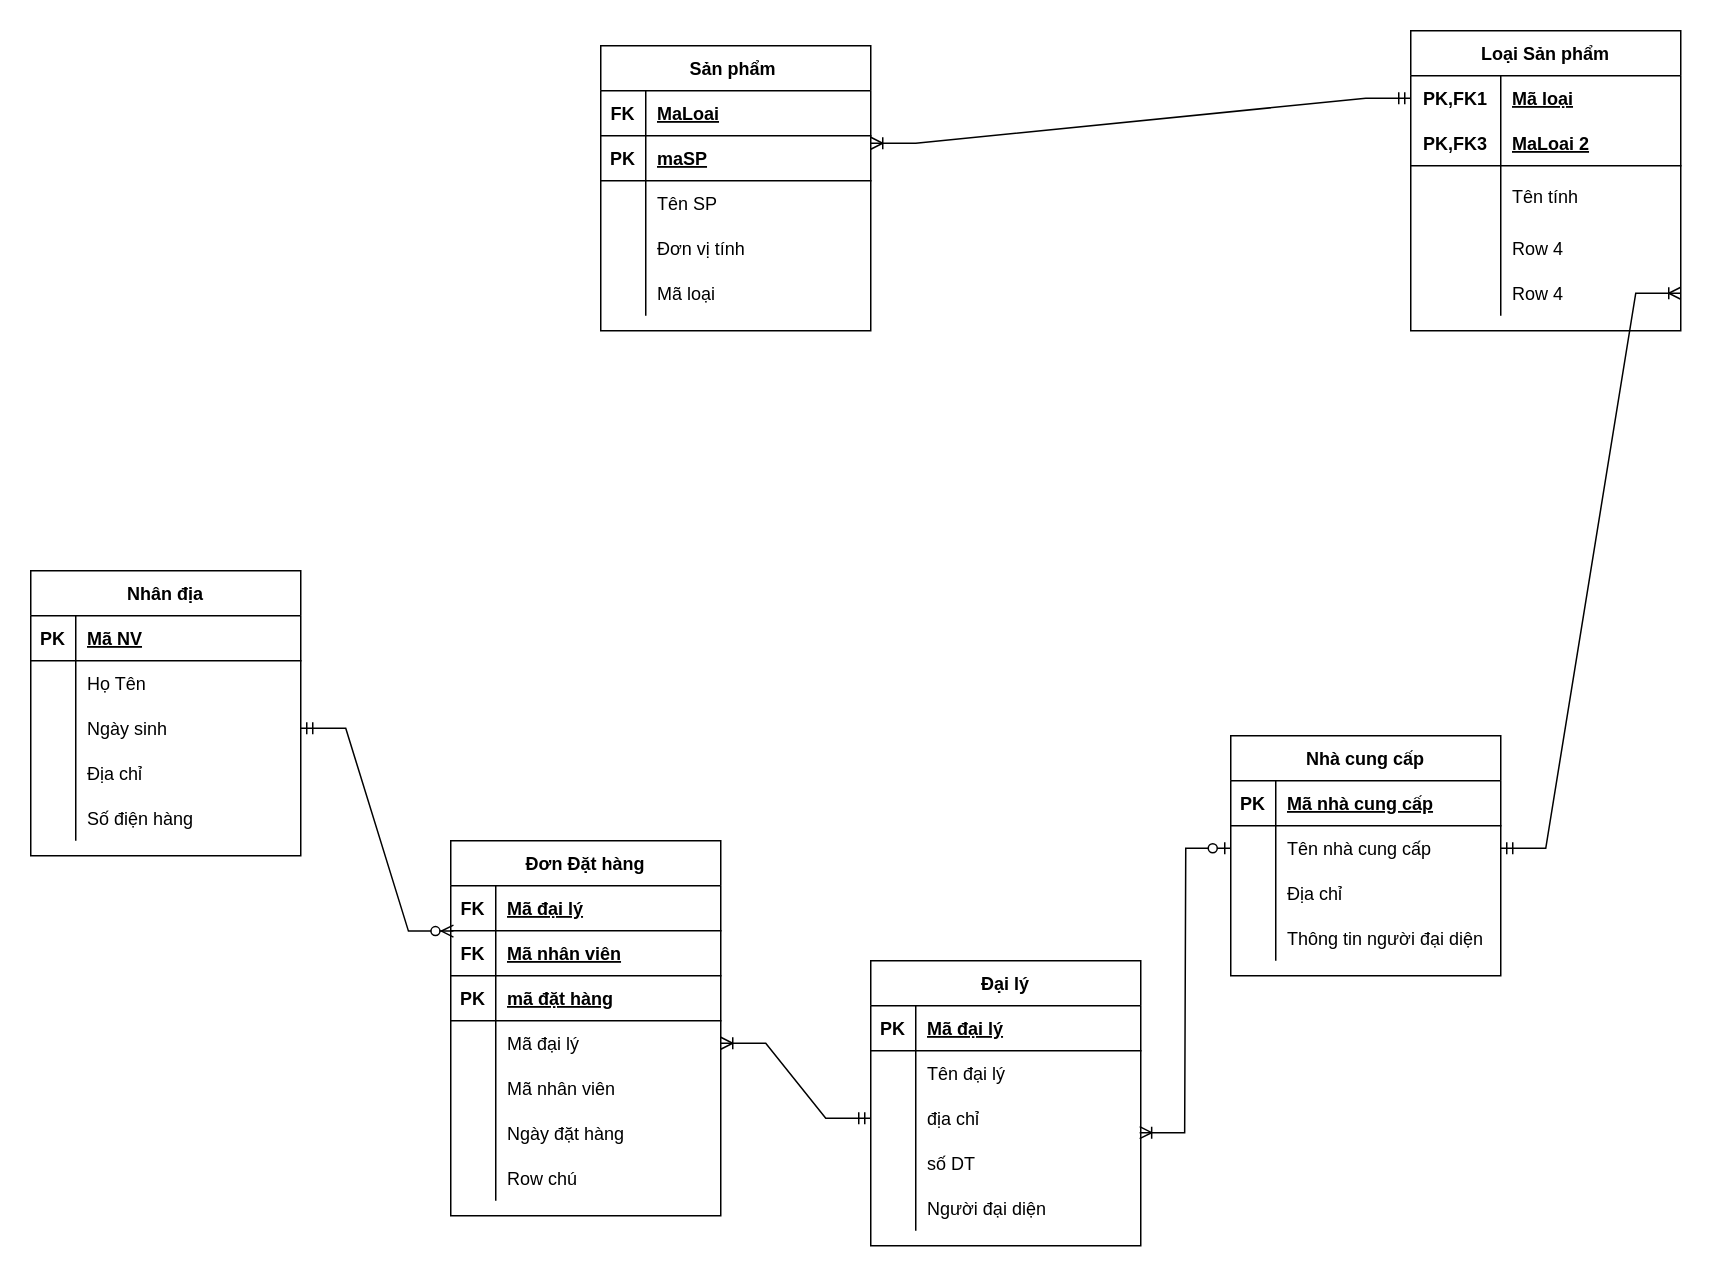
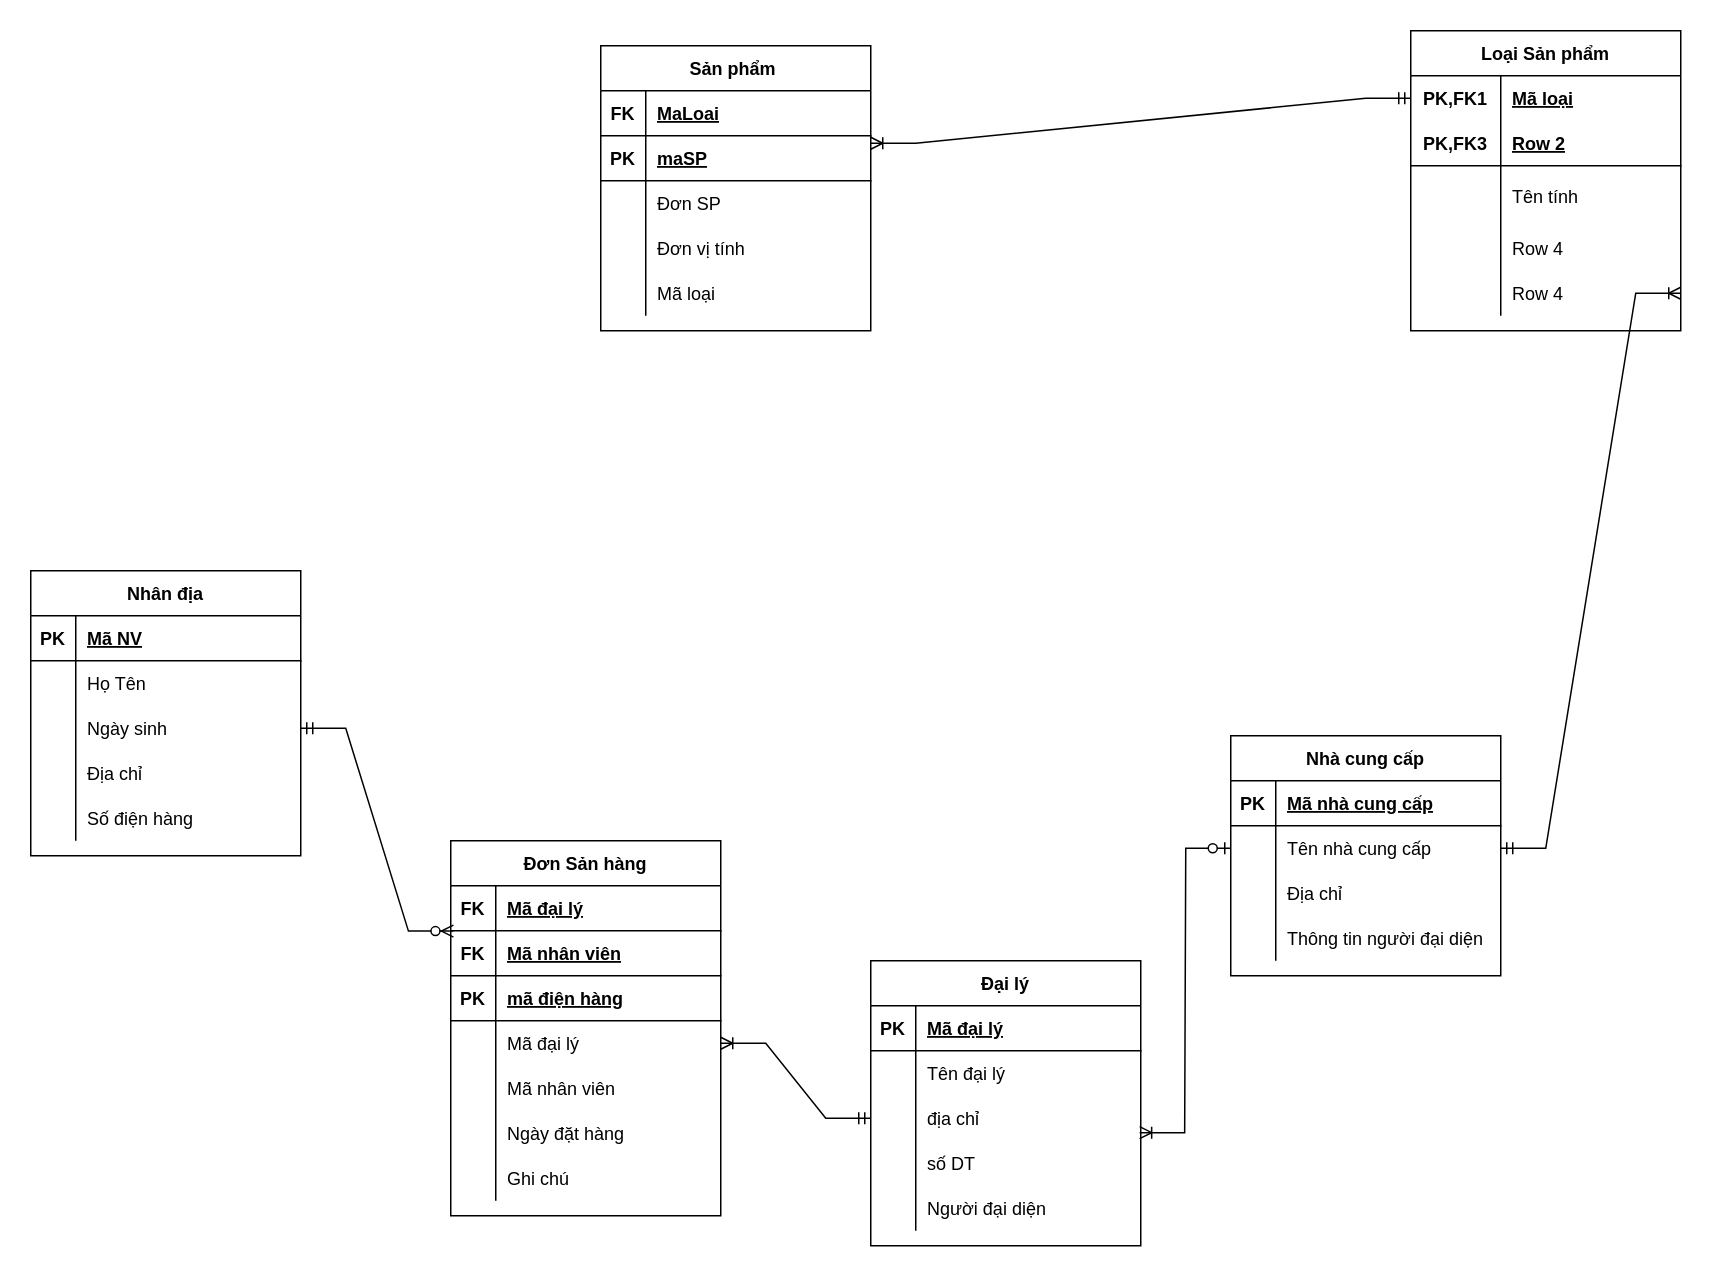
(1548, 144) -> (1535, 144)
(685, 204) -> (685, 204)
(585, 864) -> (585, 864)
(558, 999) -> (560, 999)
(540, 1179) -> (538, 1179)
